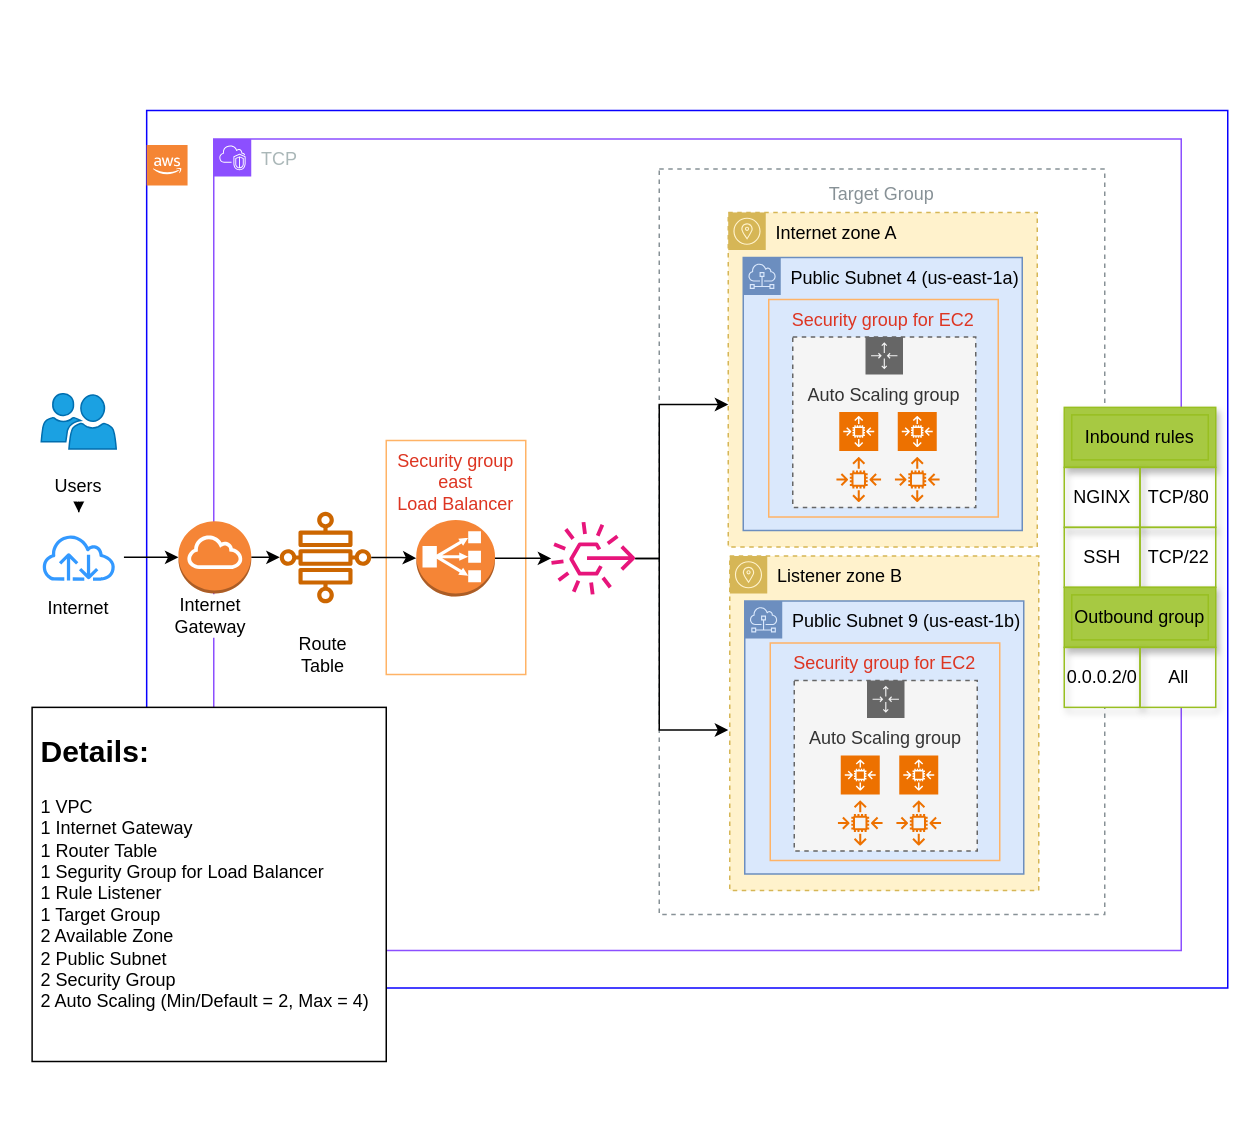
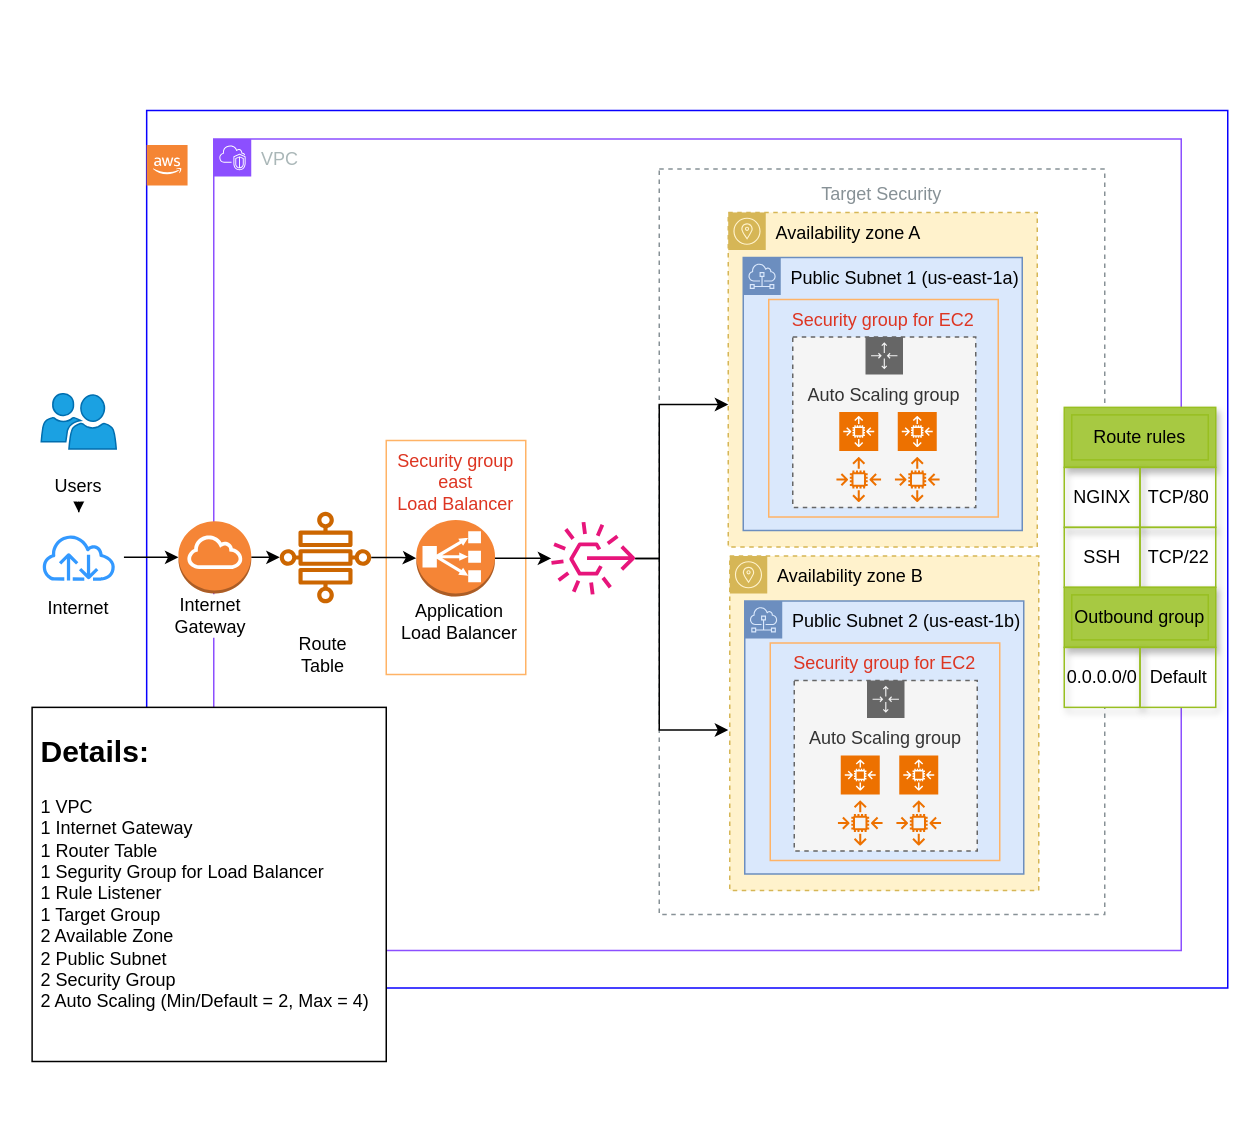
(277, 160) -> (277, 160)
(882, 195) -> (882, 195)
(847, 234) -> (856, 234)
(907, 289) -> (907, 289)
(1140, 437) -> (1140, 437)
(846, 577) -> (857, 577)
none -> (460, 622)
(908, 633) -> (908, 633)
(1103, 677) -> (1103, 677)
(1179, 677) -> (1179, 677)
